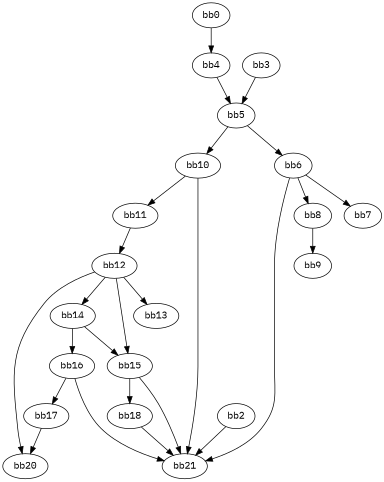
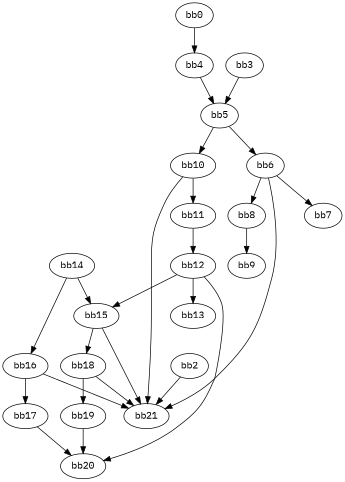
(96, 288) -> none
none -> (83, 416)
